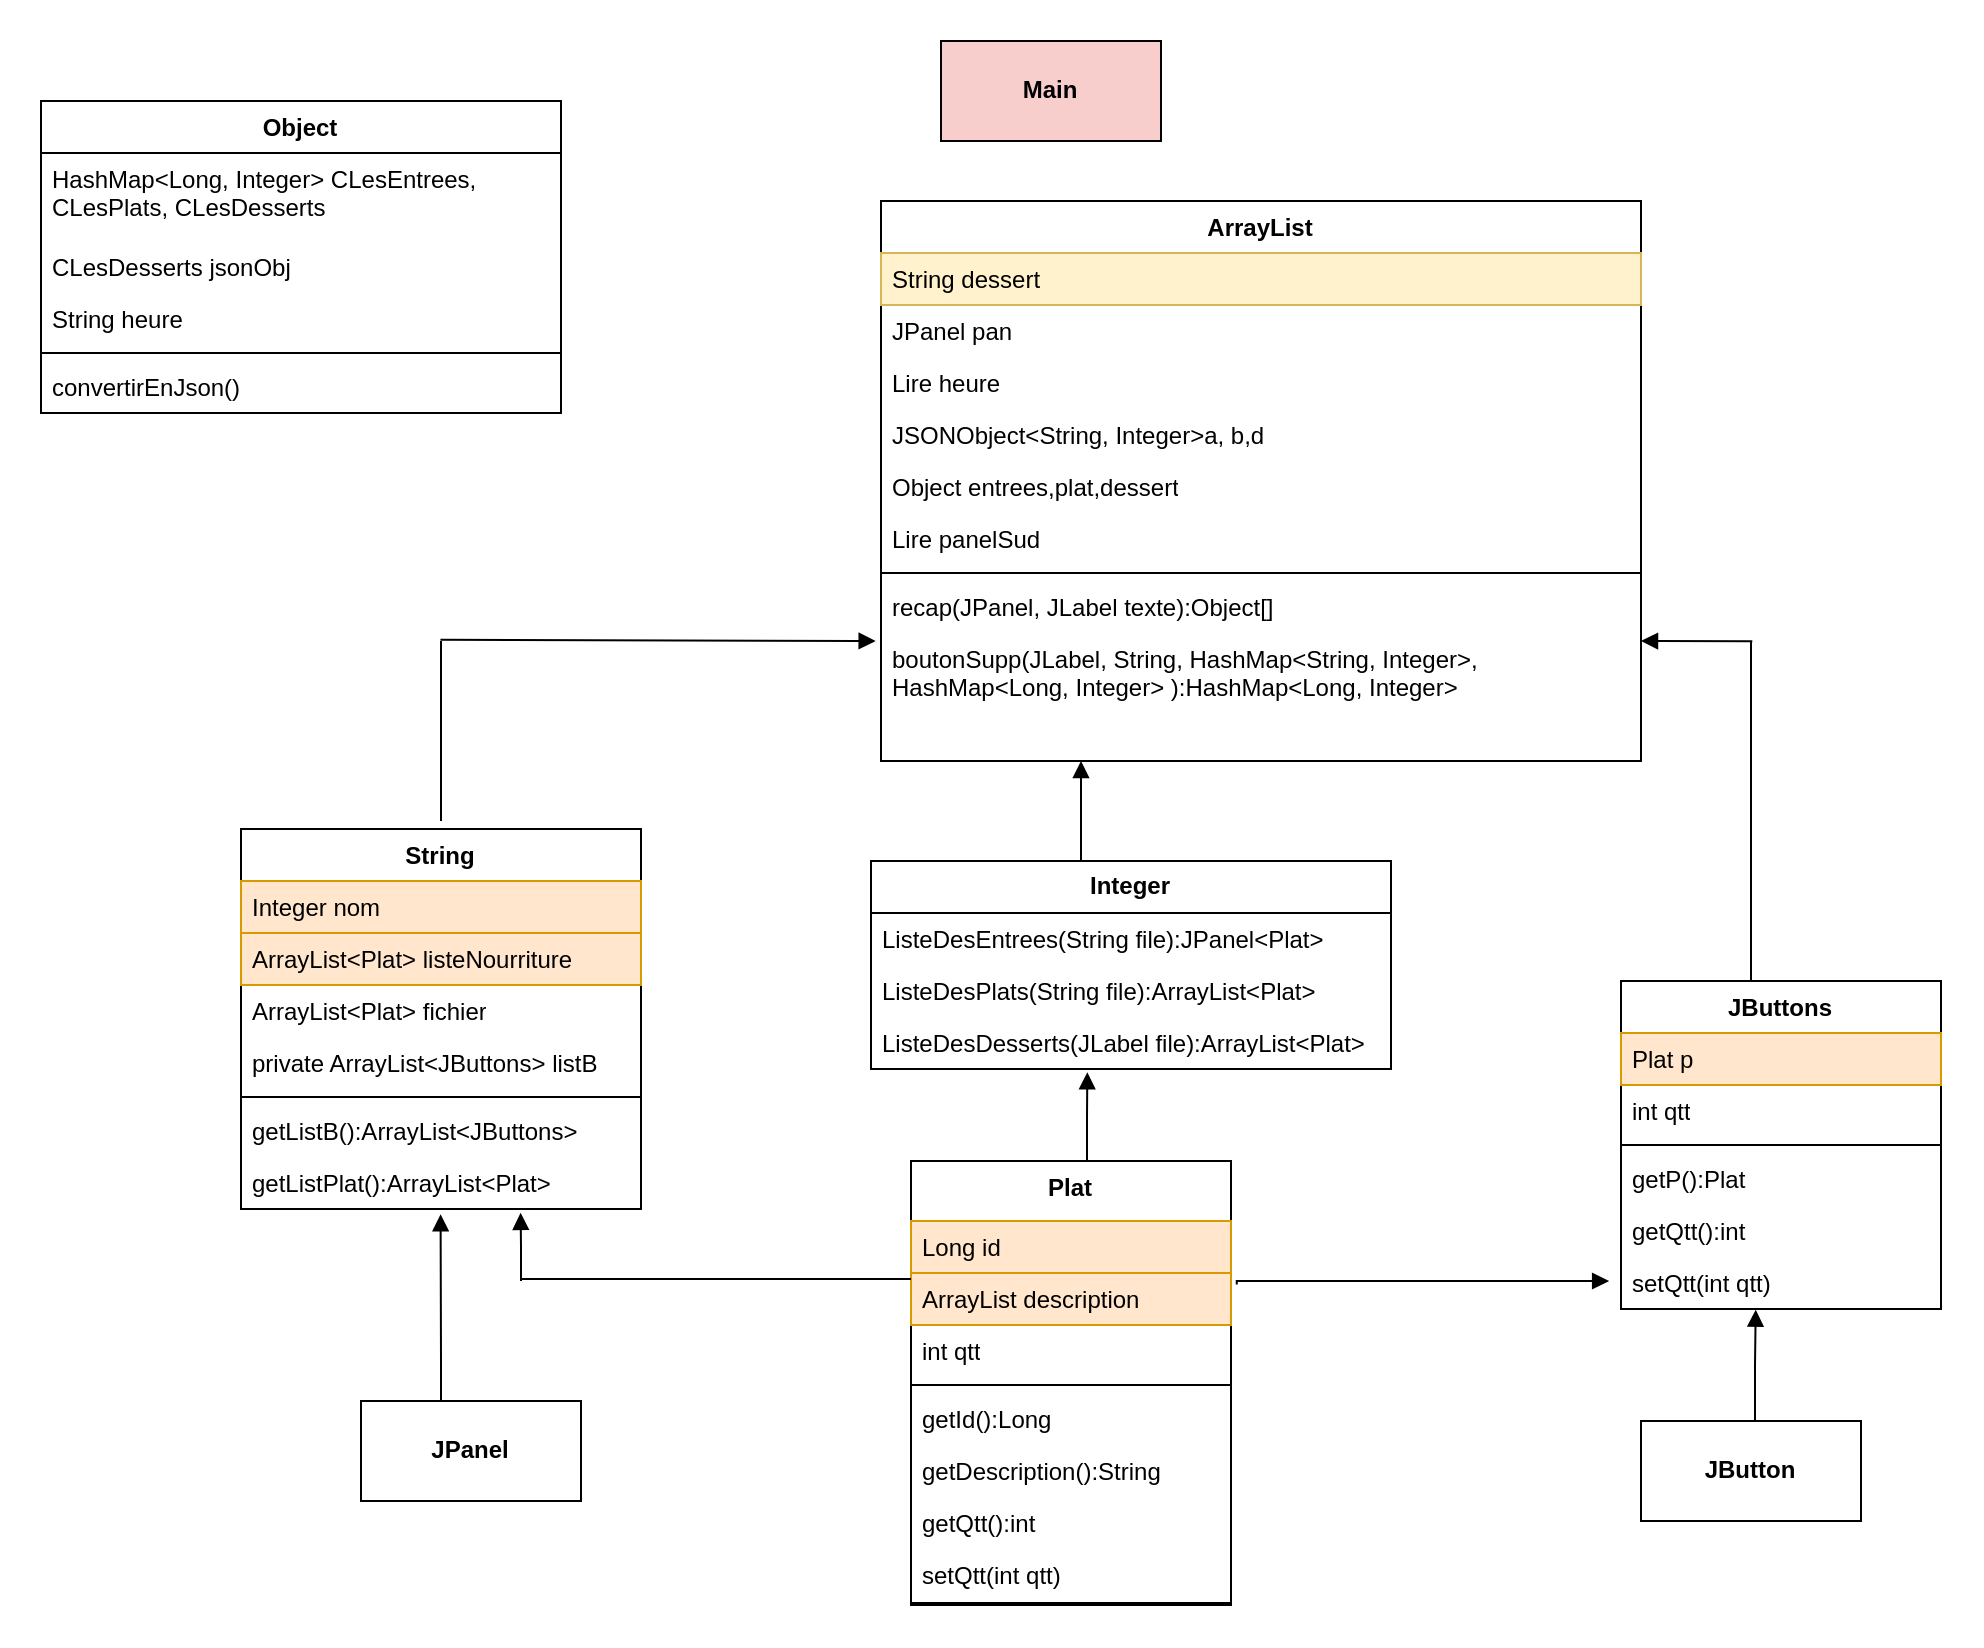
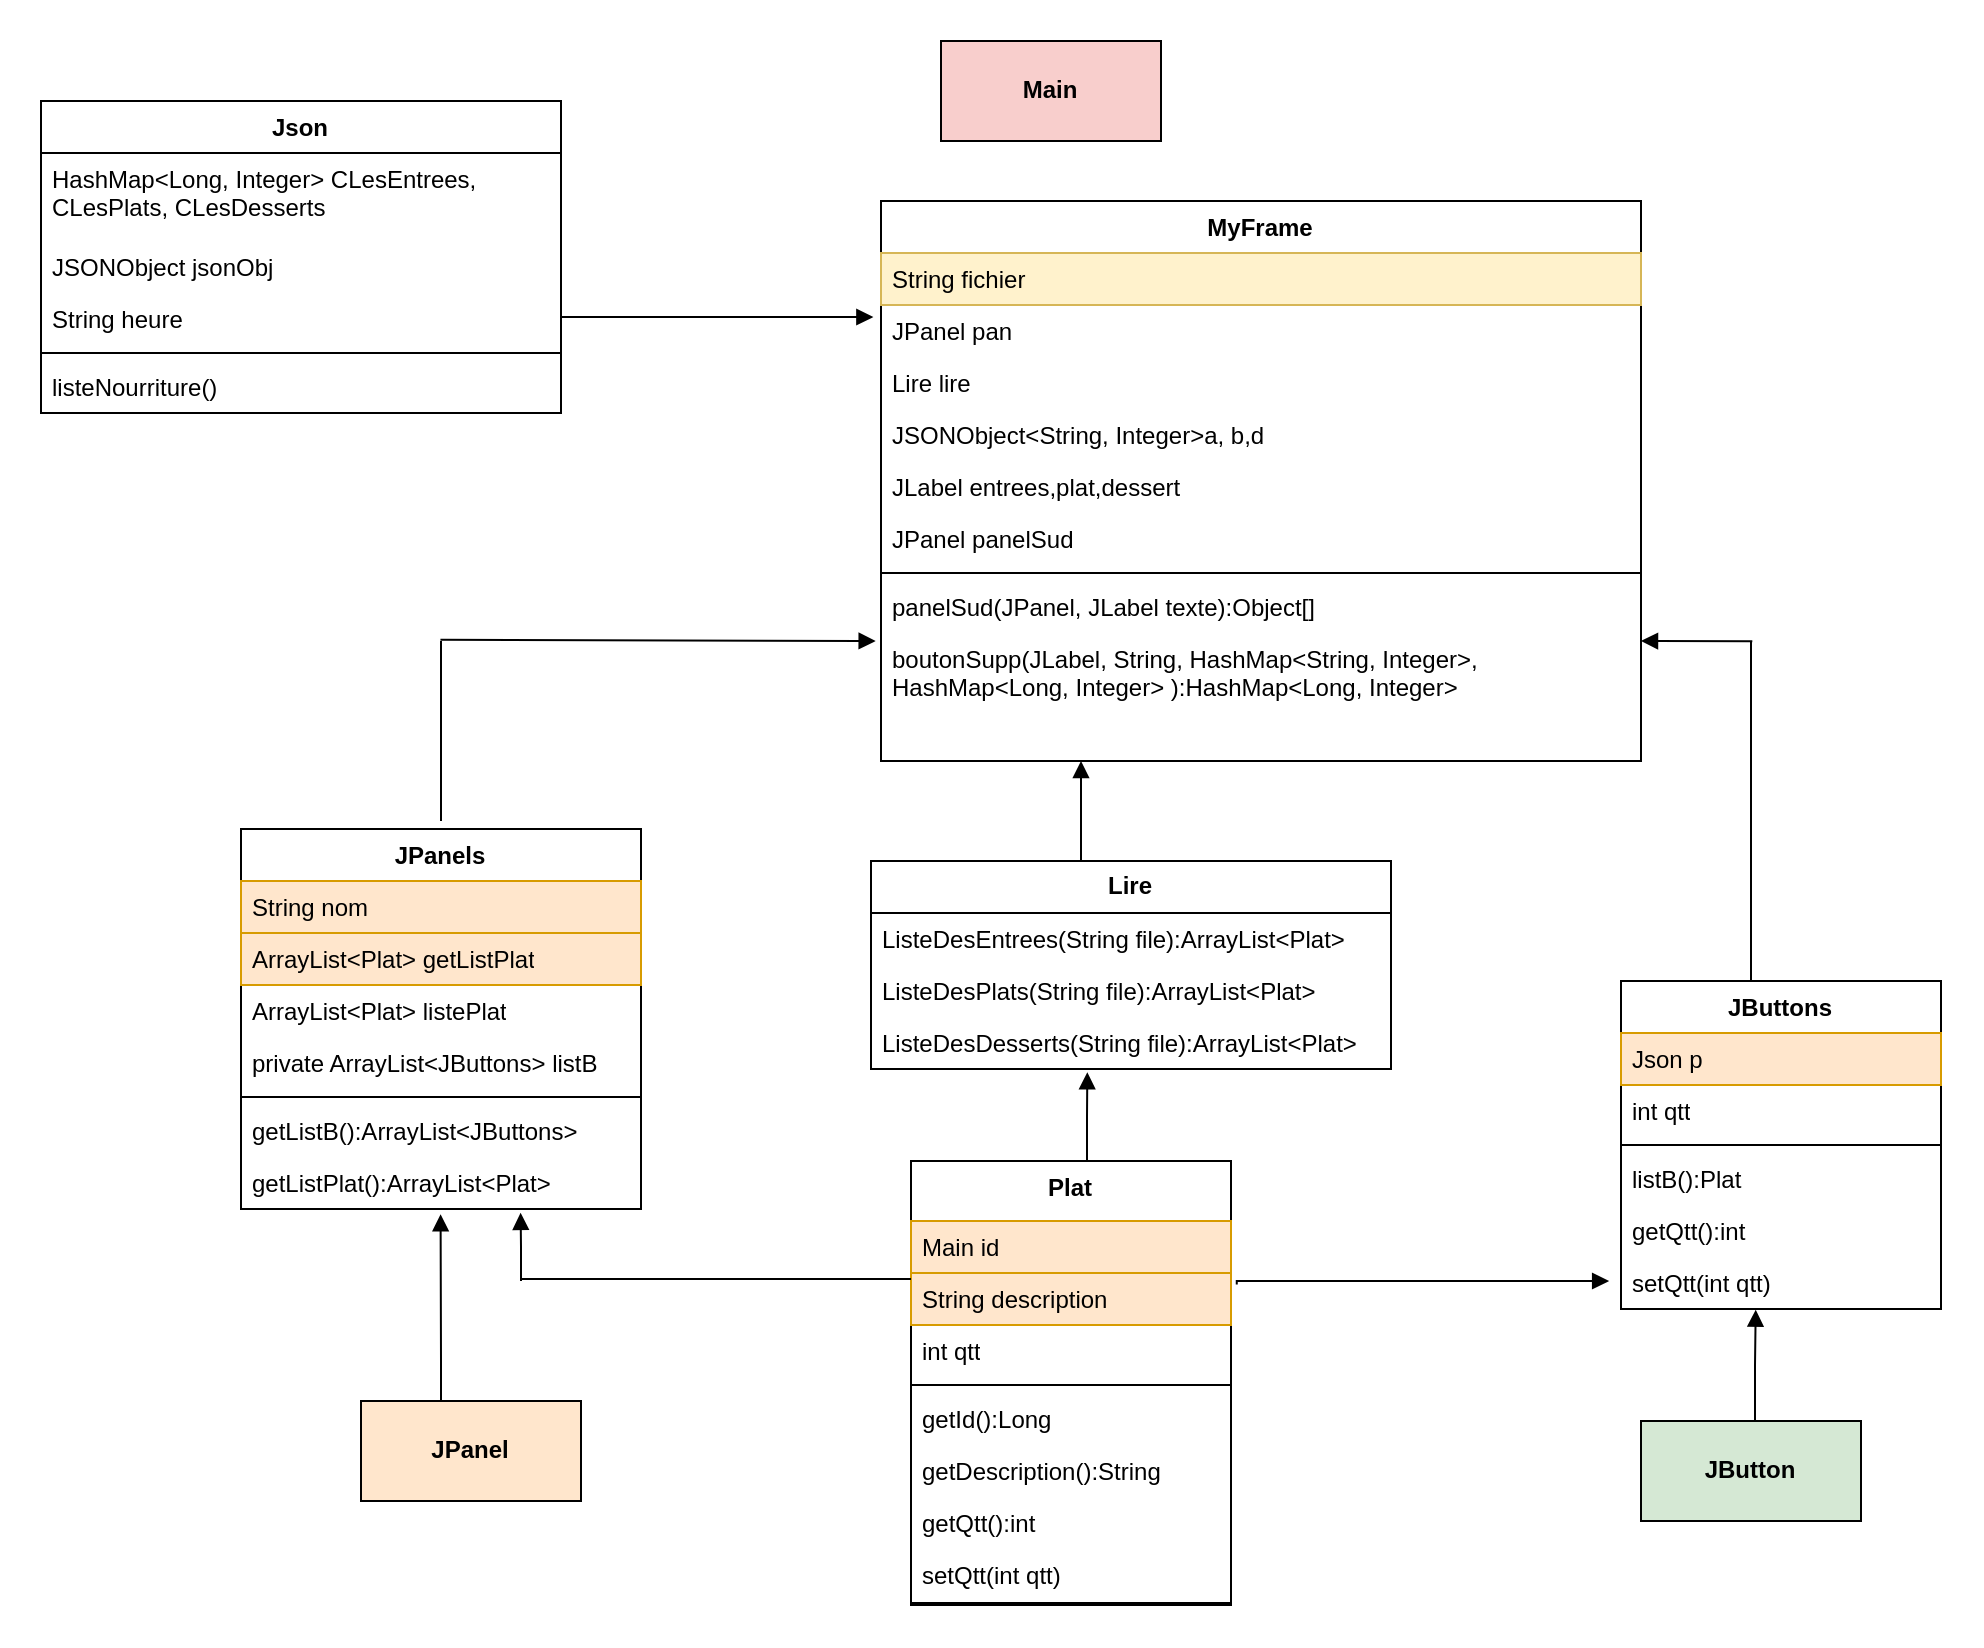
(301, 129) -> (301, 129)
(1261, 229) -> (1261, 229)
(184, 269) -> (171, 269)
(981, 281) -> (975, 281)
none -> (710, 317)
(954, 385) -> (941, 385)
(164, 389) -> (158, 389)
(1062, 489) -> (1059, 489)
(971, 541) -> (984, 541)
(1116, 609) -> (1133, 609)
(441, 857) -> (441, 857)
(1131, 887) -> (1131, 887)
(324, 909) -> (314, 909)
(1133, 956) -> (1133, 956)
(443, 961) -> (419, 961)
(392, 1013) -> (402, 1013)
(1133, 1060) -> (1133, 1060)
(1667, 1061) -> (1670, 1061)
(1701, 1181) -> (1701, 1181)
(964, 1249) -> (961, 1249)
(1052, 1301) -> (1031, 1301)
(471, 1451) -> (471, 1451)
(1751, 1471) -> (1751, 1471)
